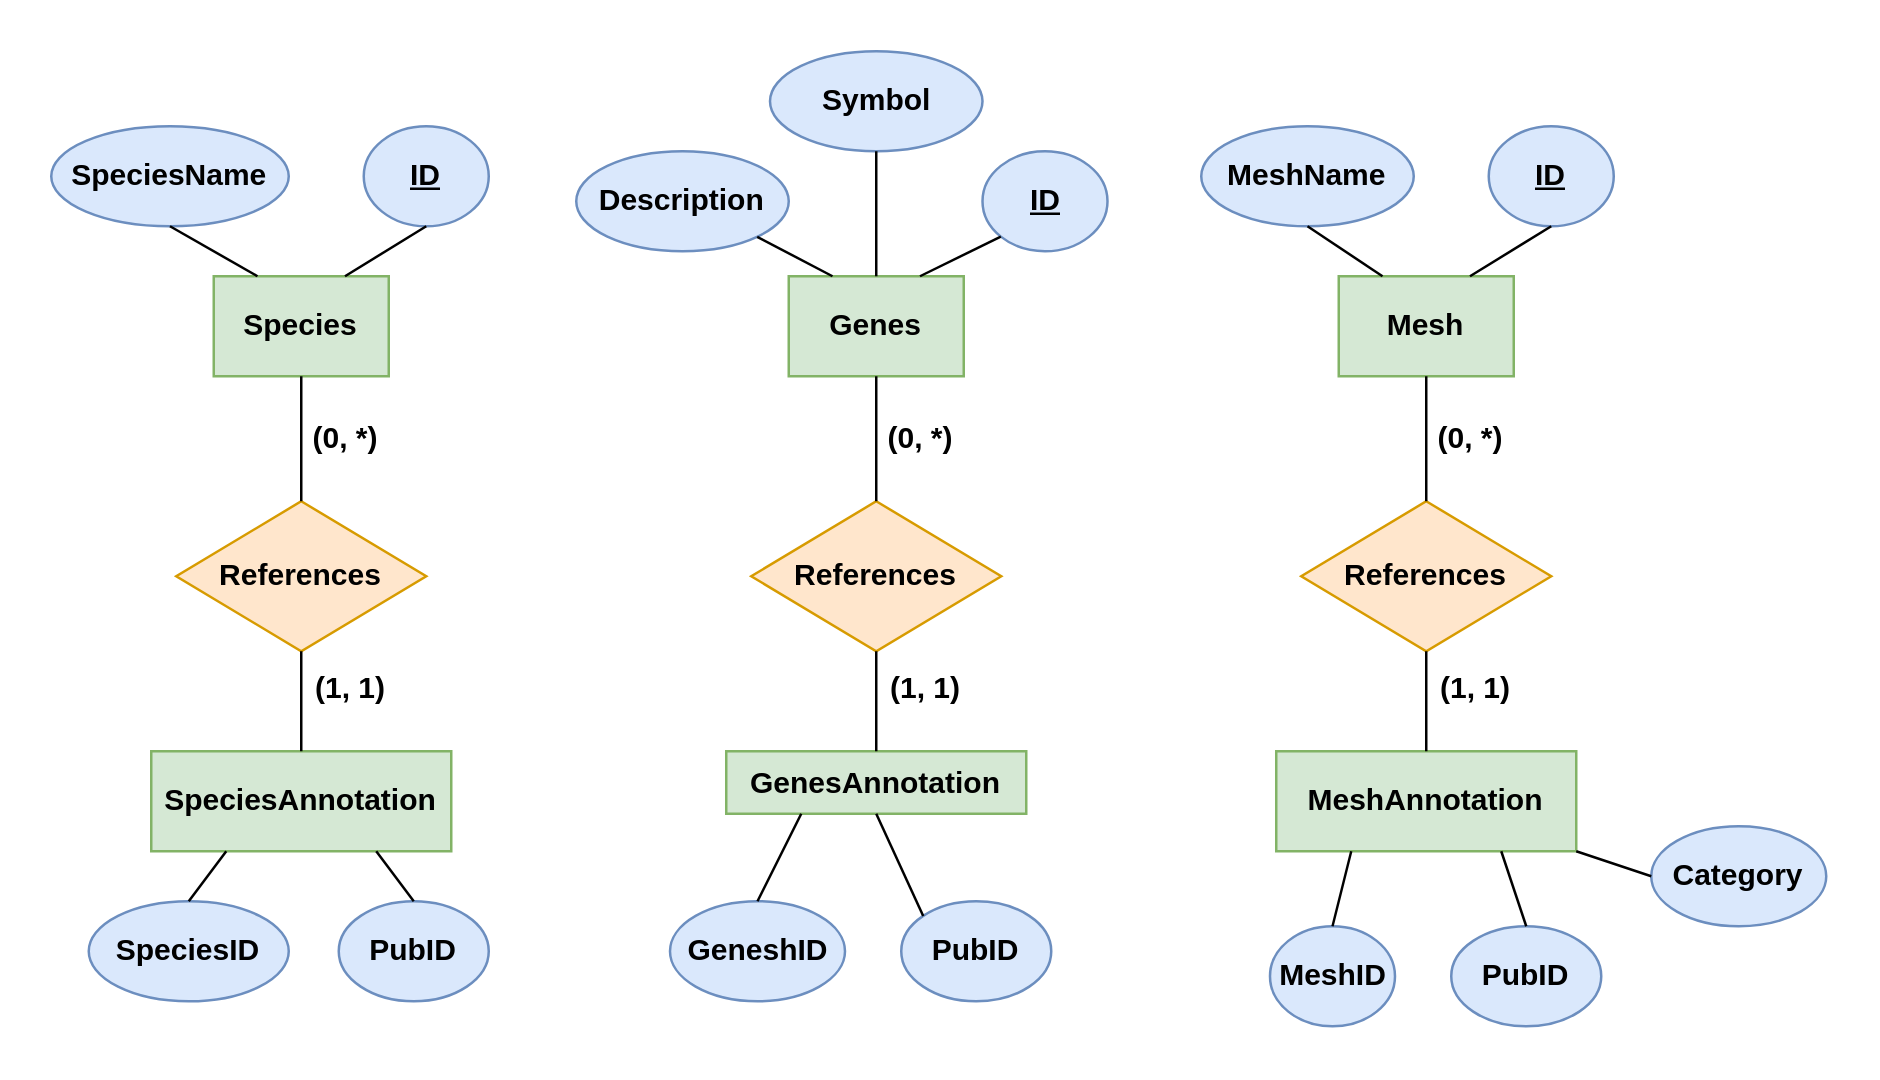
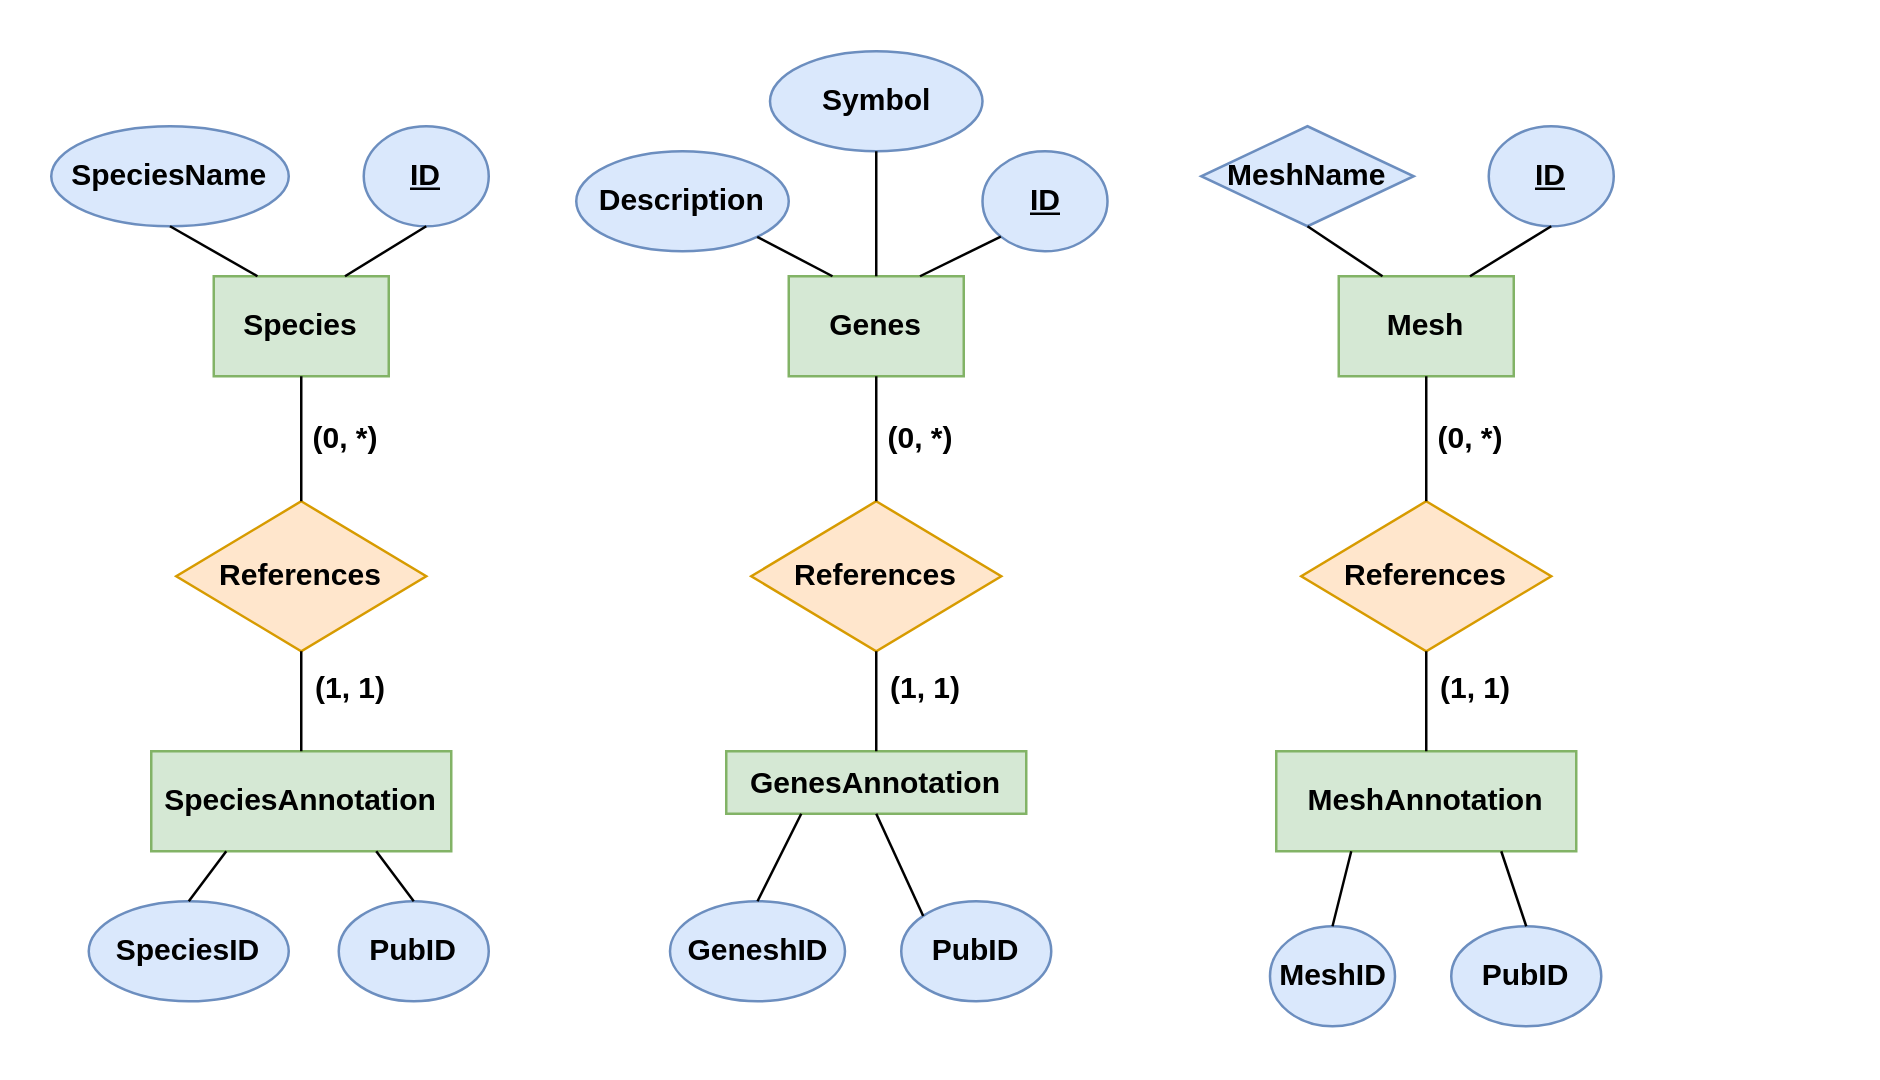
(1308, 176) -> (1308, 176)
(1614, 864) -> none
(1739, 876) -> none
